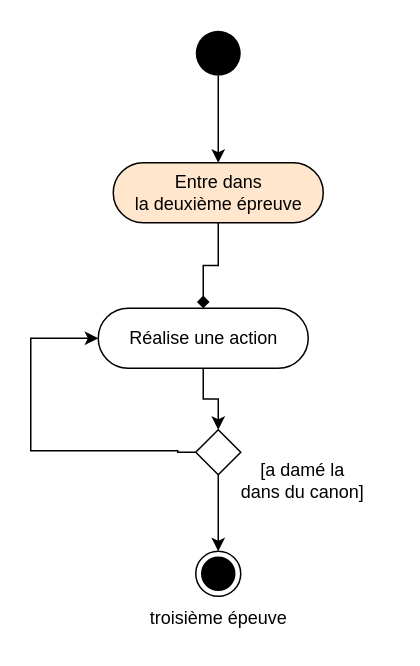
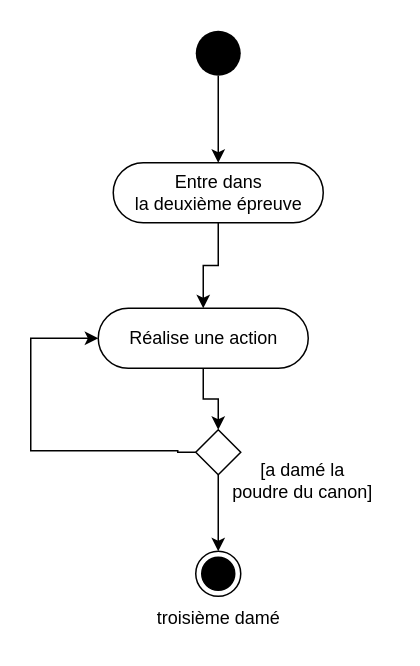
(218, 193) -> (218, 193)
(203, 296) -> (203, 297)
(303, 481) -> (303, 481)
(219, 619) -> (219, 619)
